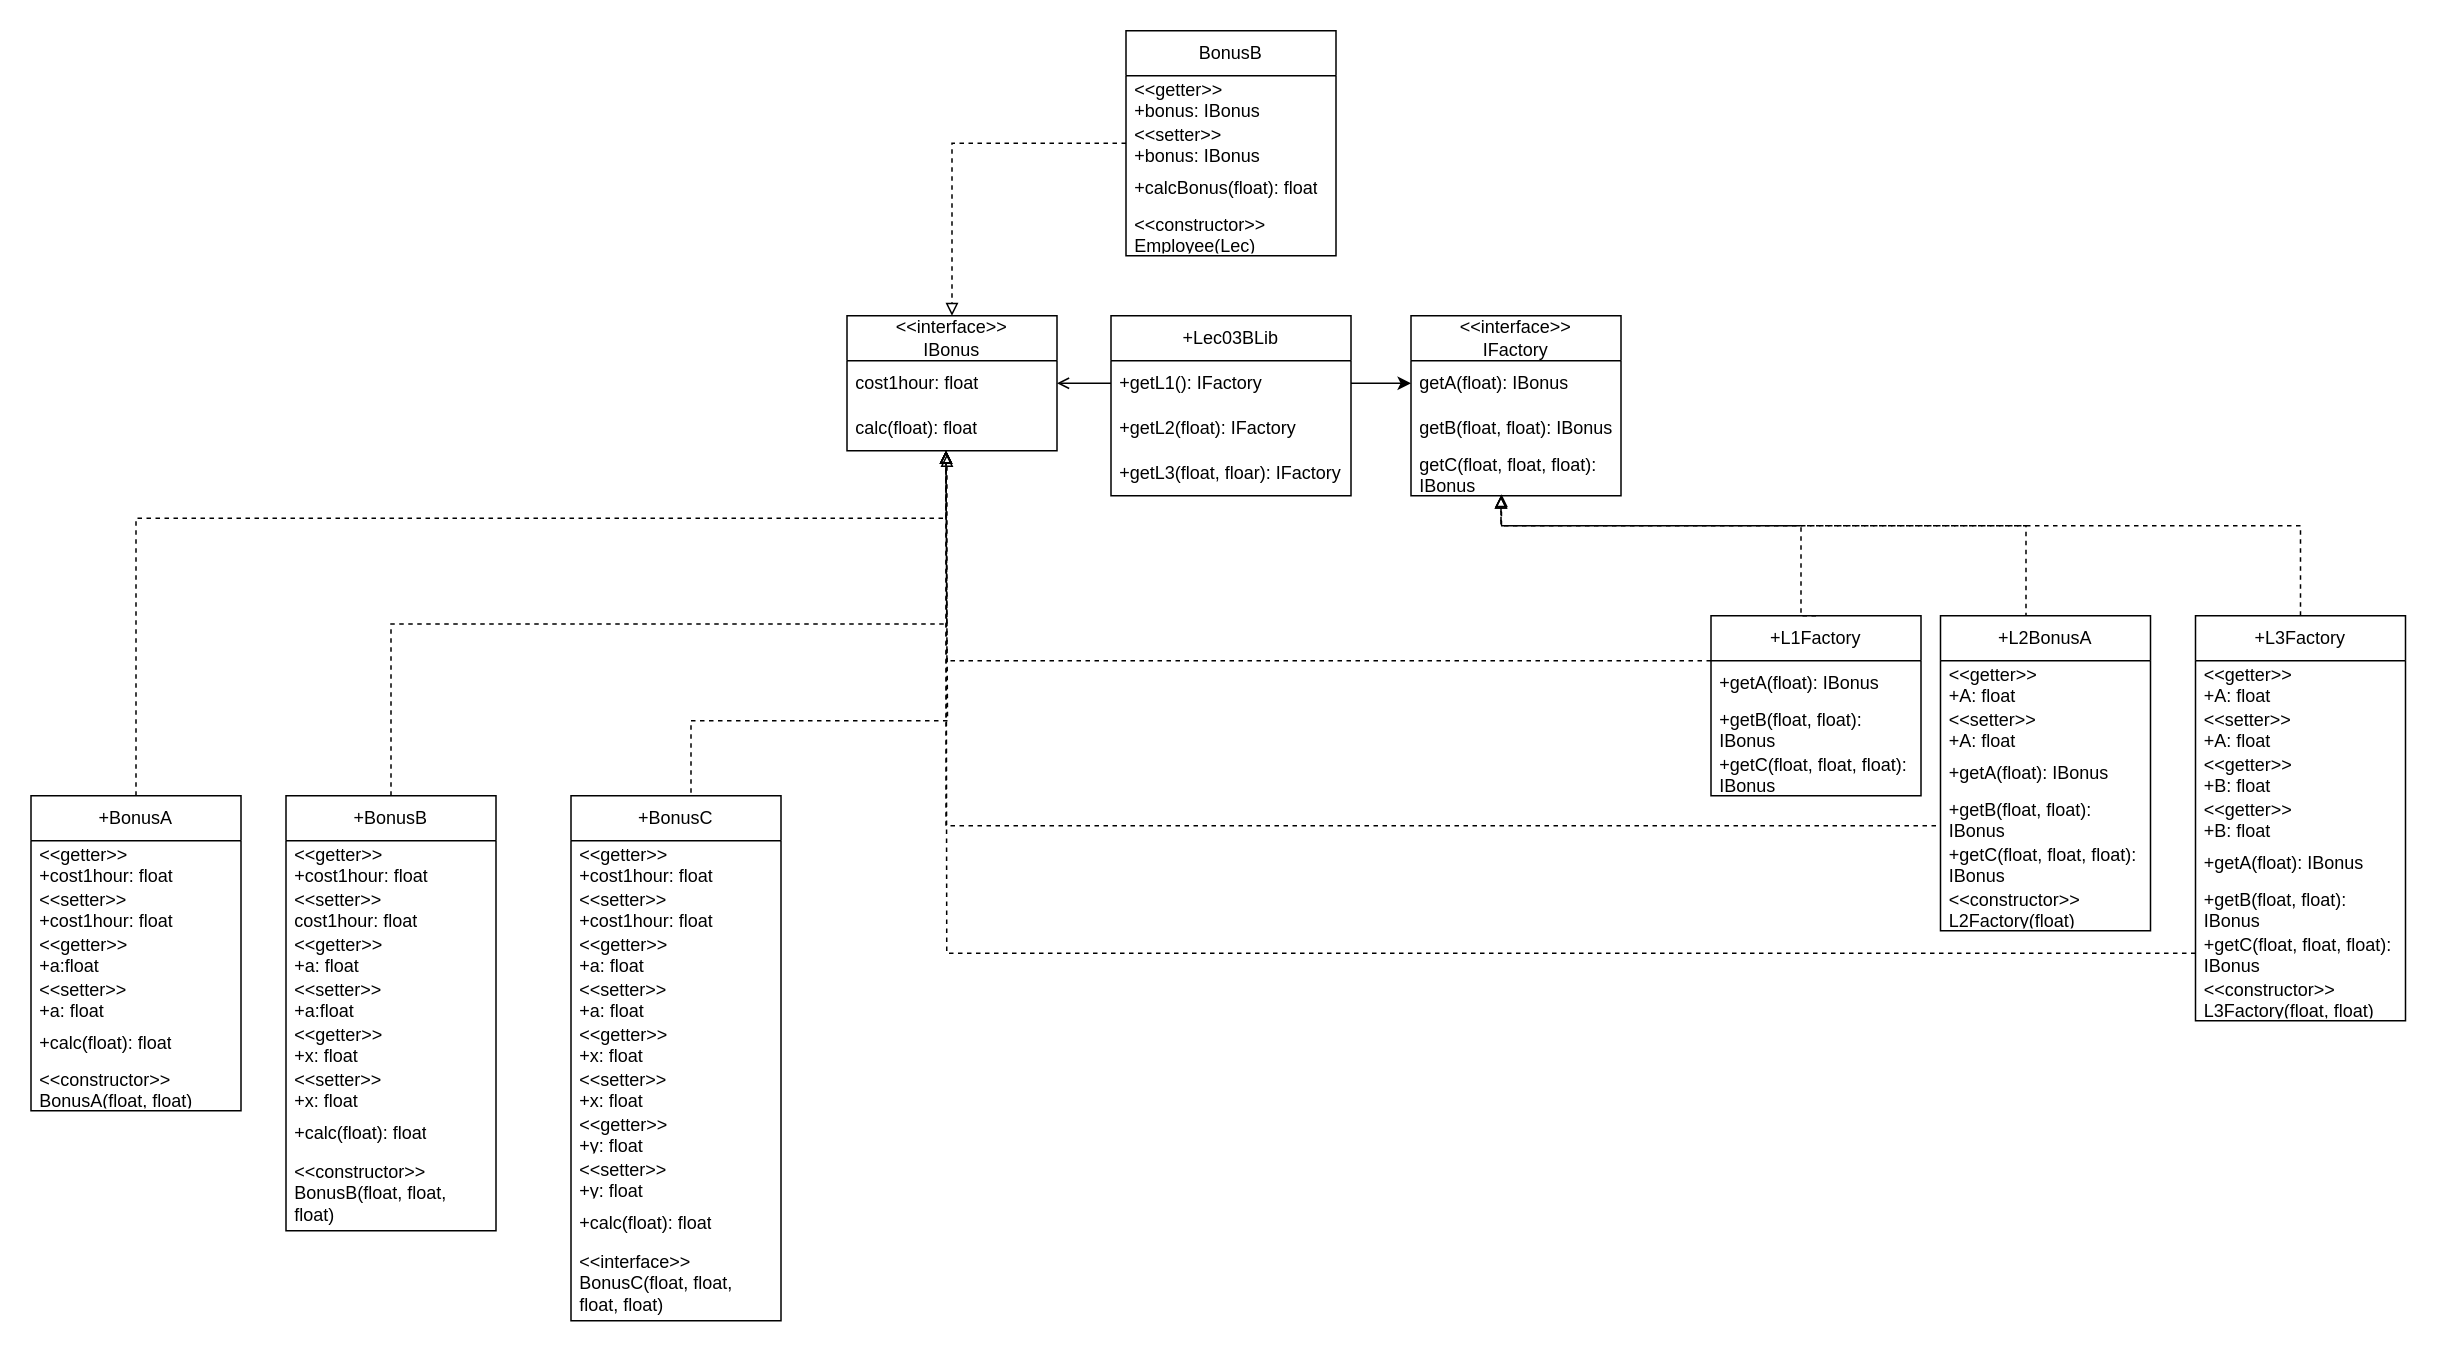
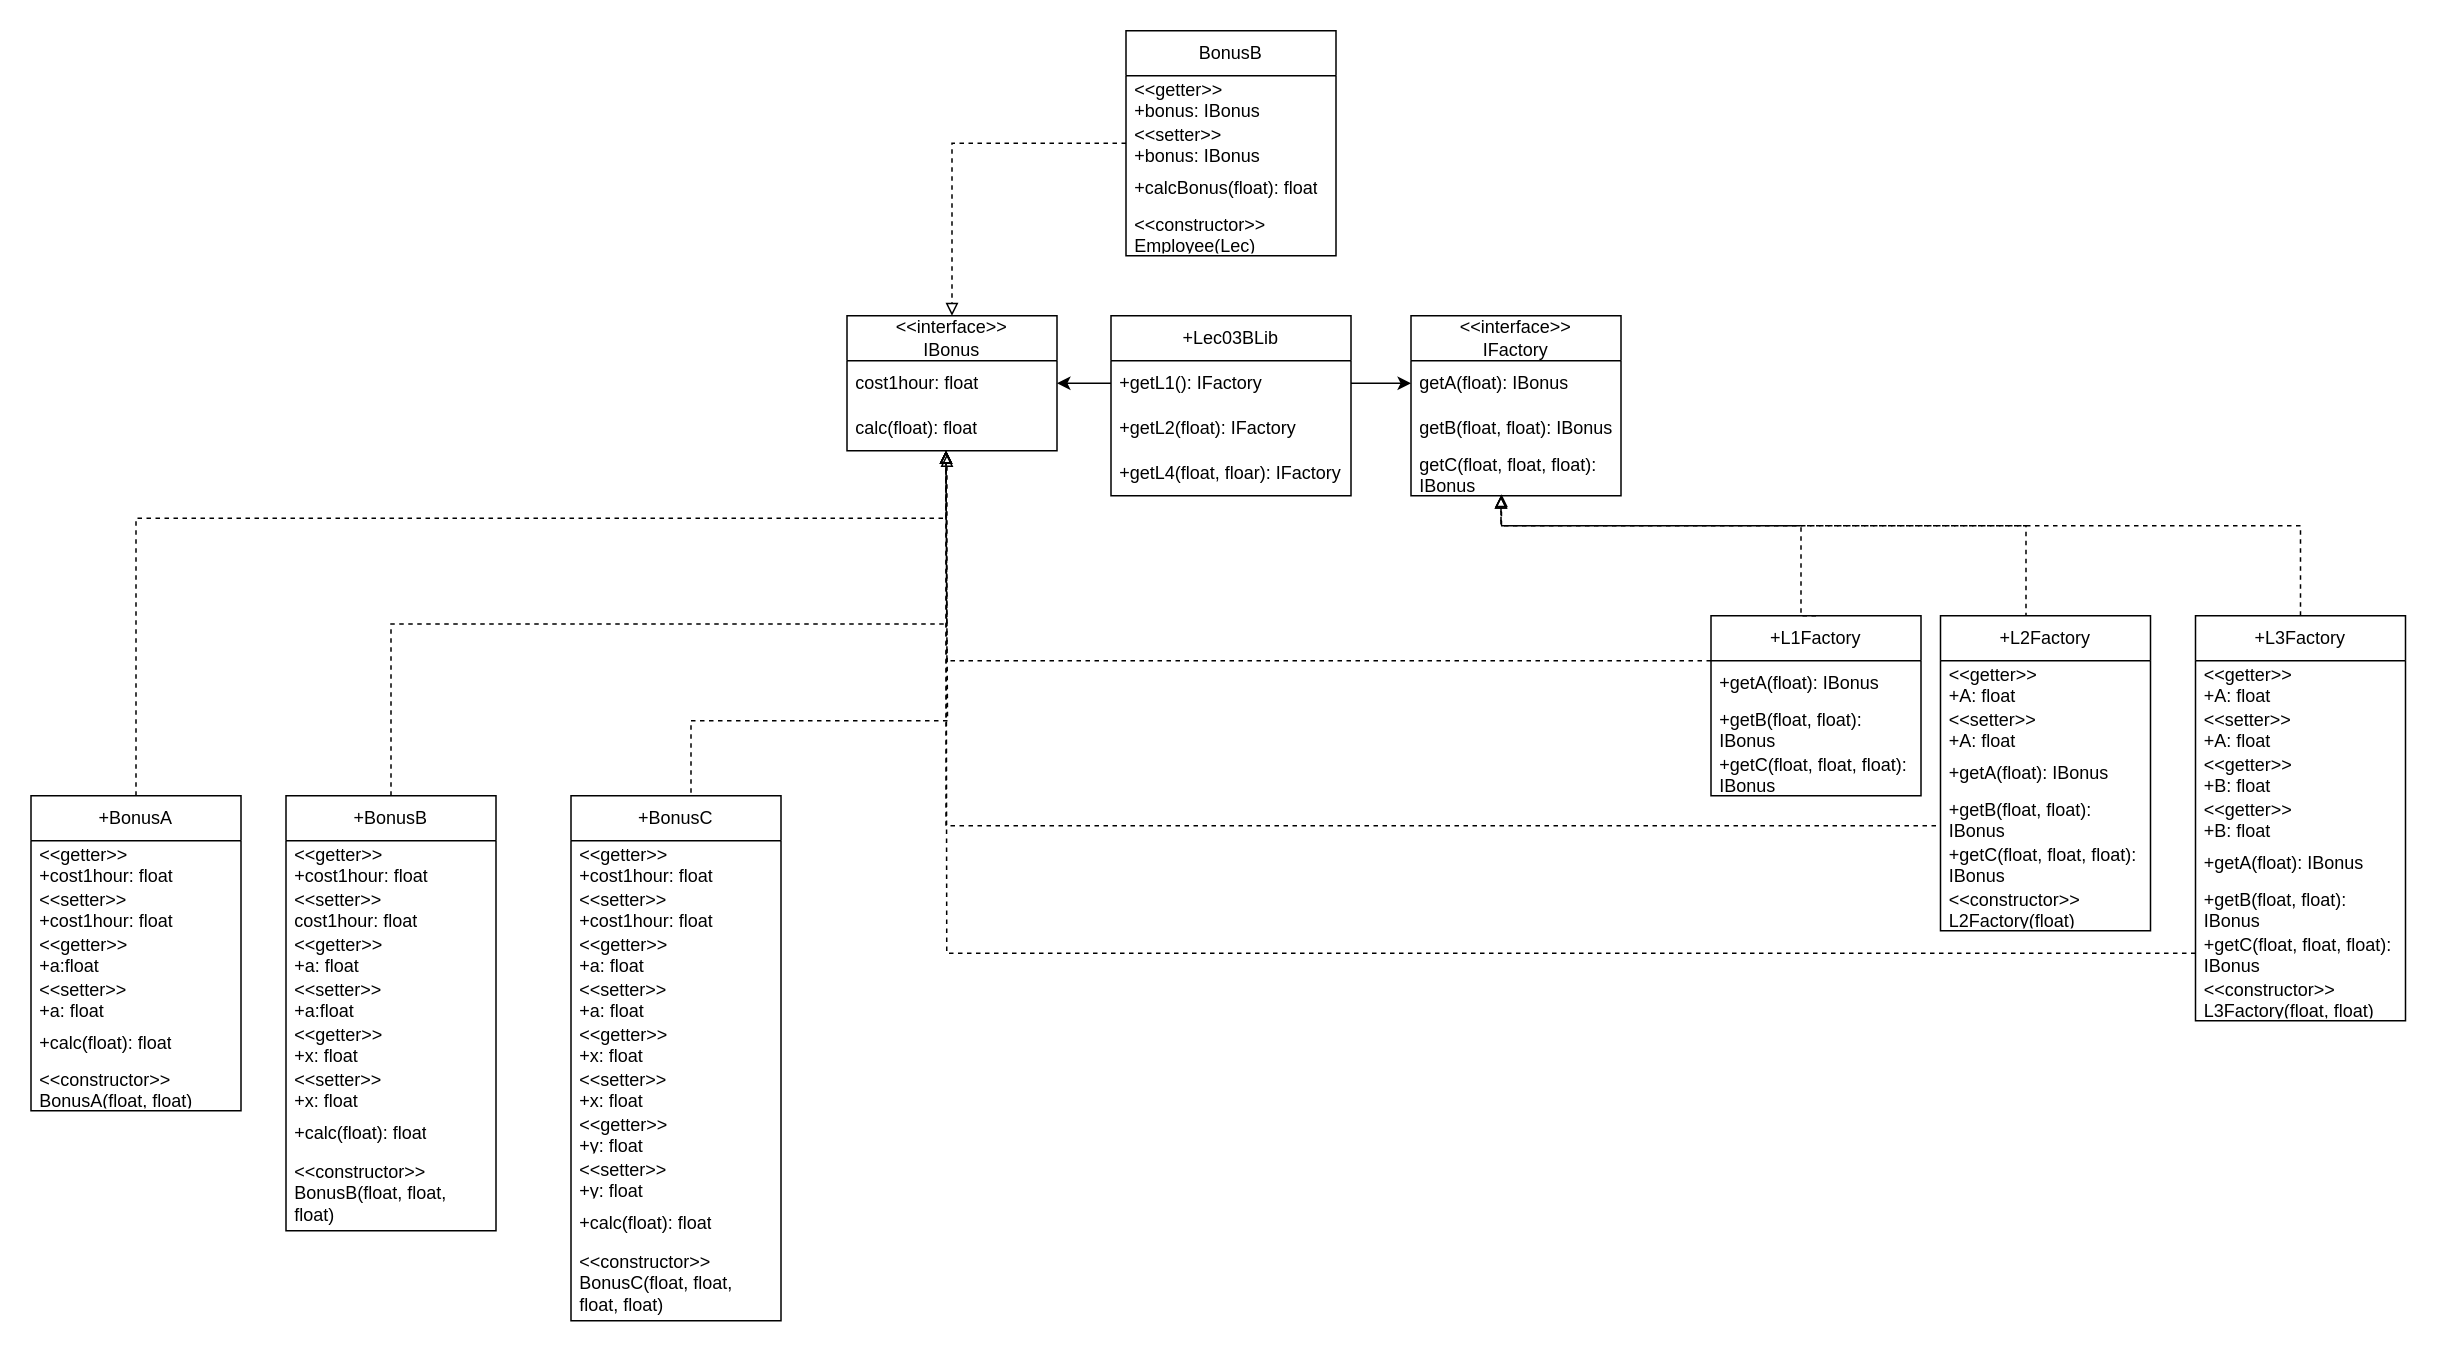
(1065, 383) -> (1068, 383)
(1232, 473) -> (1232, 473)
(2045, 638) -> (2045, 638)
(677, 1283) -> (677, 1283)
